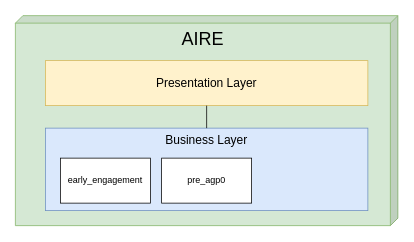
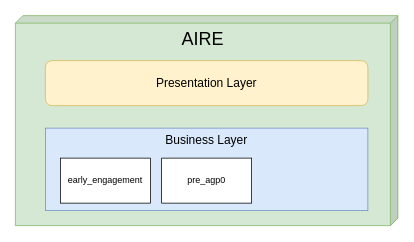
(207, 83) -> (207, 83)
(207, 117) -> none
